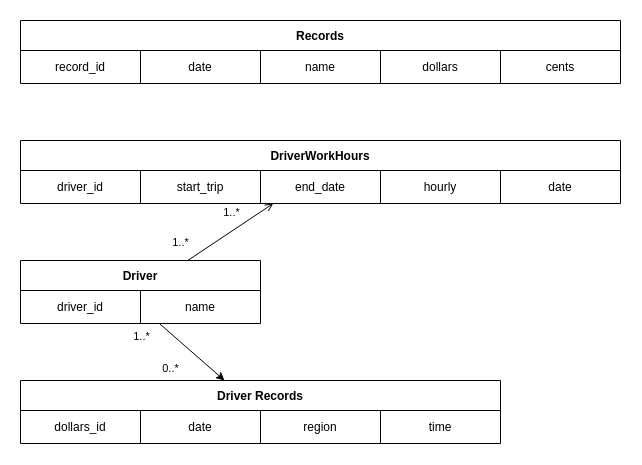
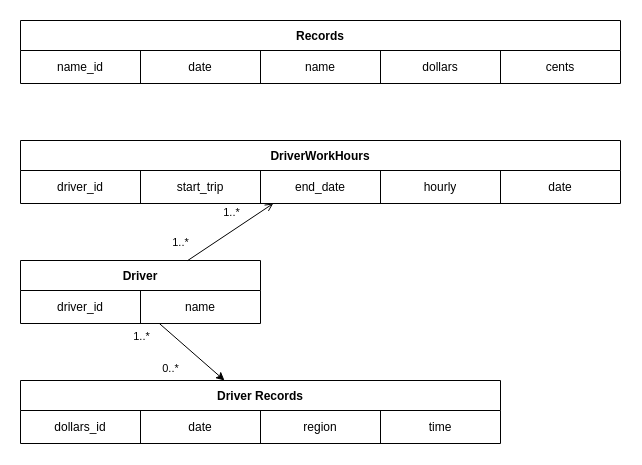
(81, 68) -> (81, 68)
